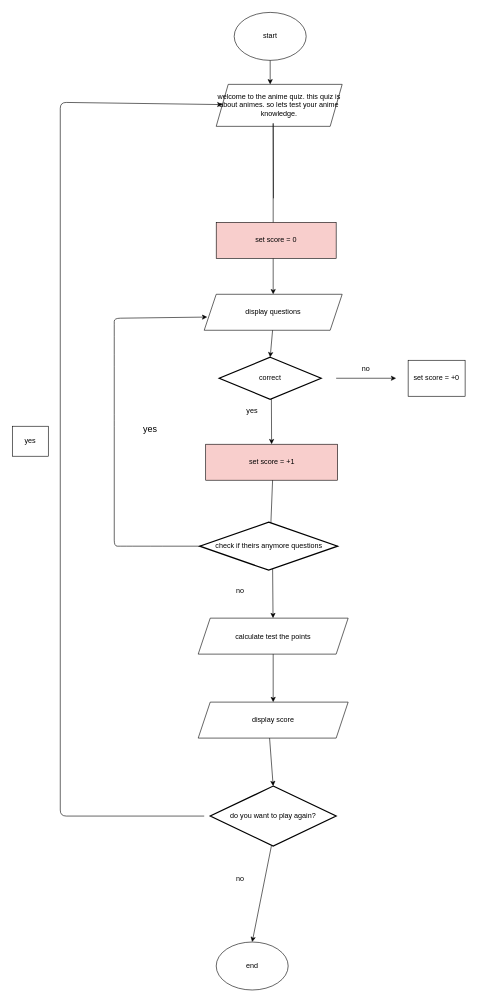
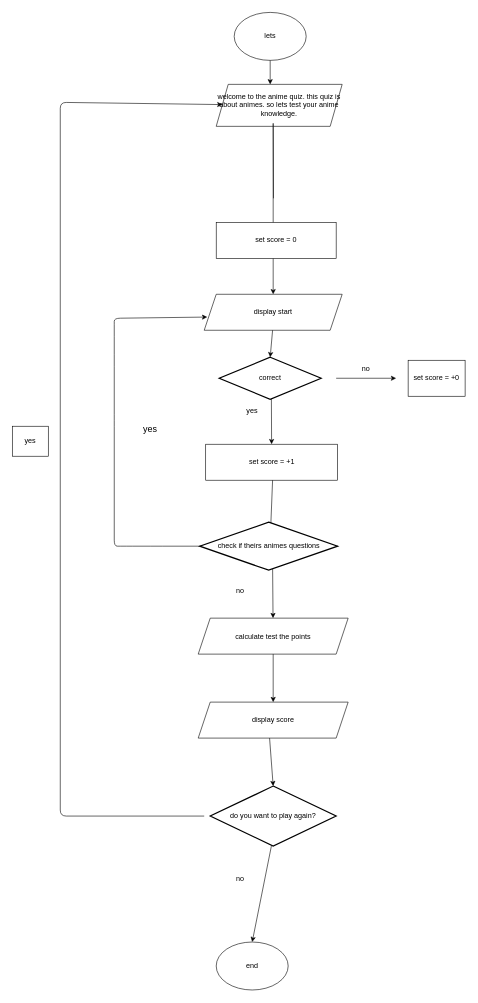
(270, 36) -> (270, 36)
(276, 240) -> (276, 240)
(273, 312) -> (273, 312)
(272, 462) -> (272, 462)
(269, 546) -> (269, 546)
